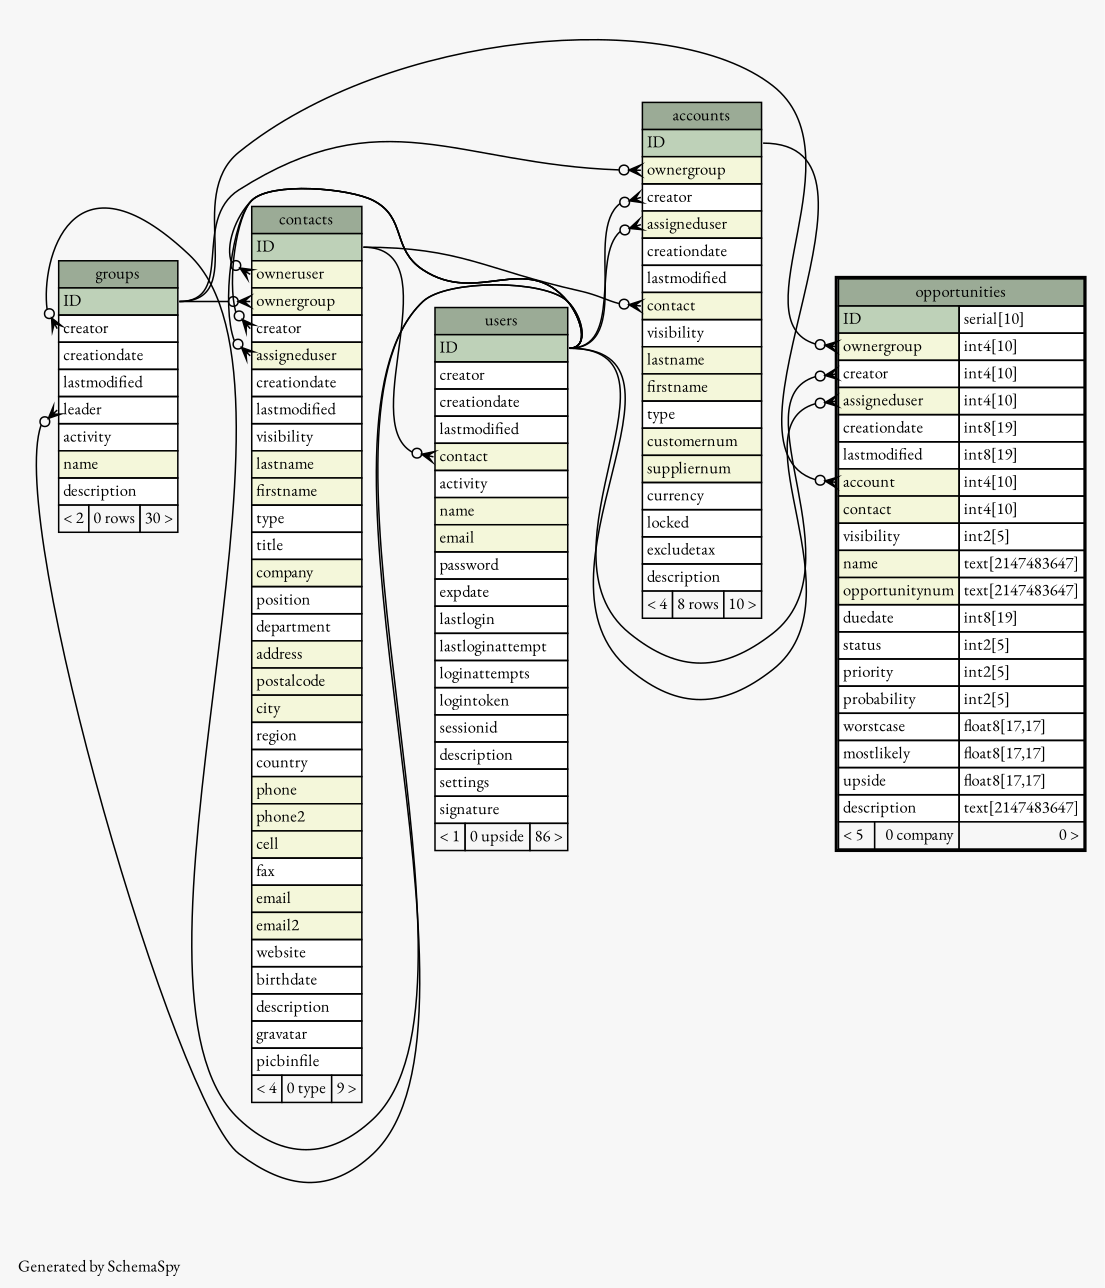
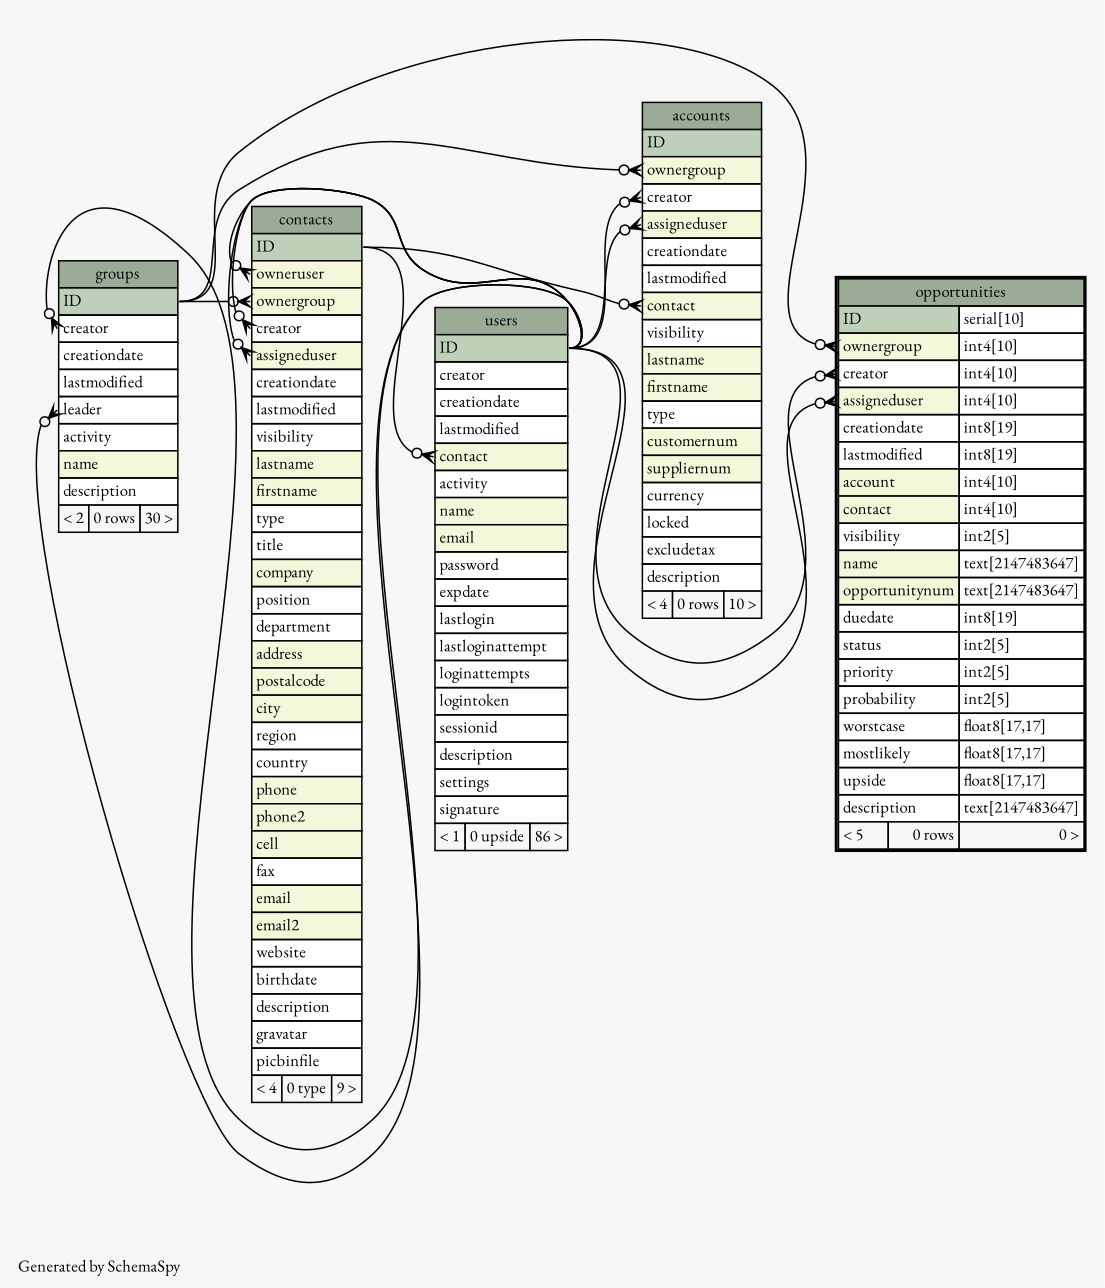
(803, 302) -> none
(698, 604) -> (698, 604)
(920, 835) -> (934, 835)
